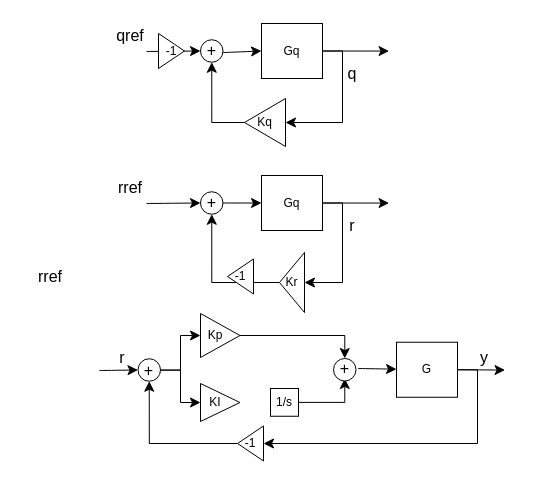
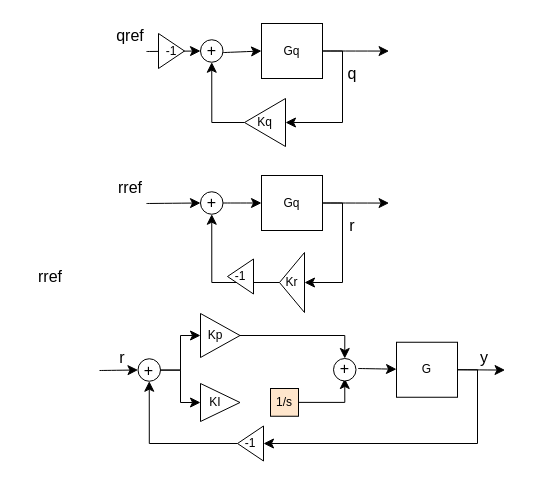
(285, 402) -> (285, 402)
